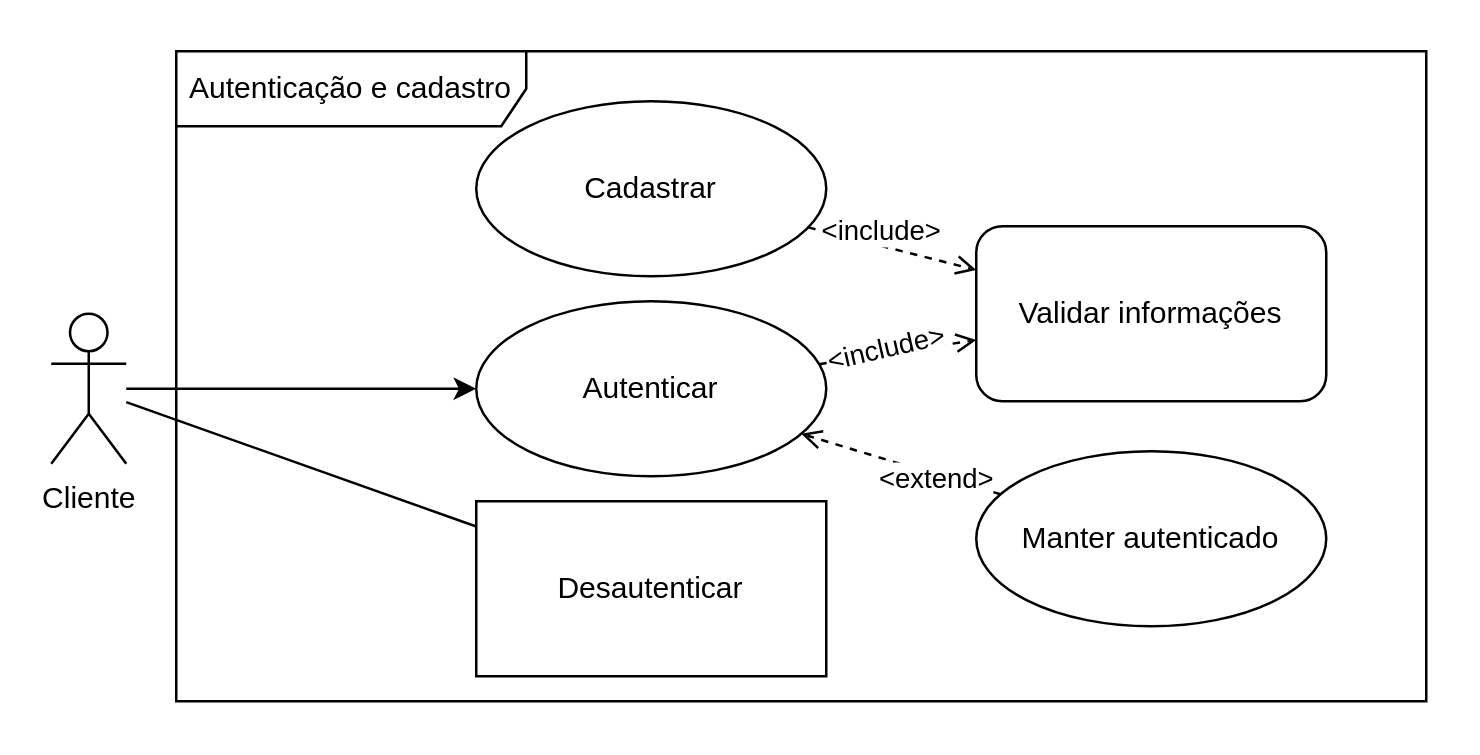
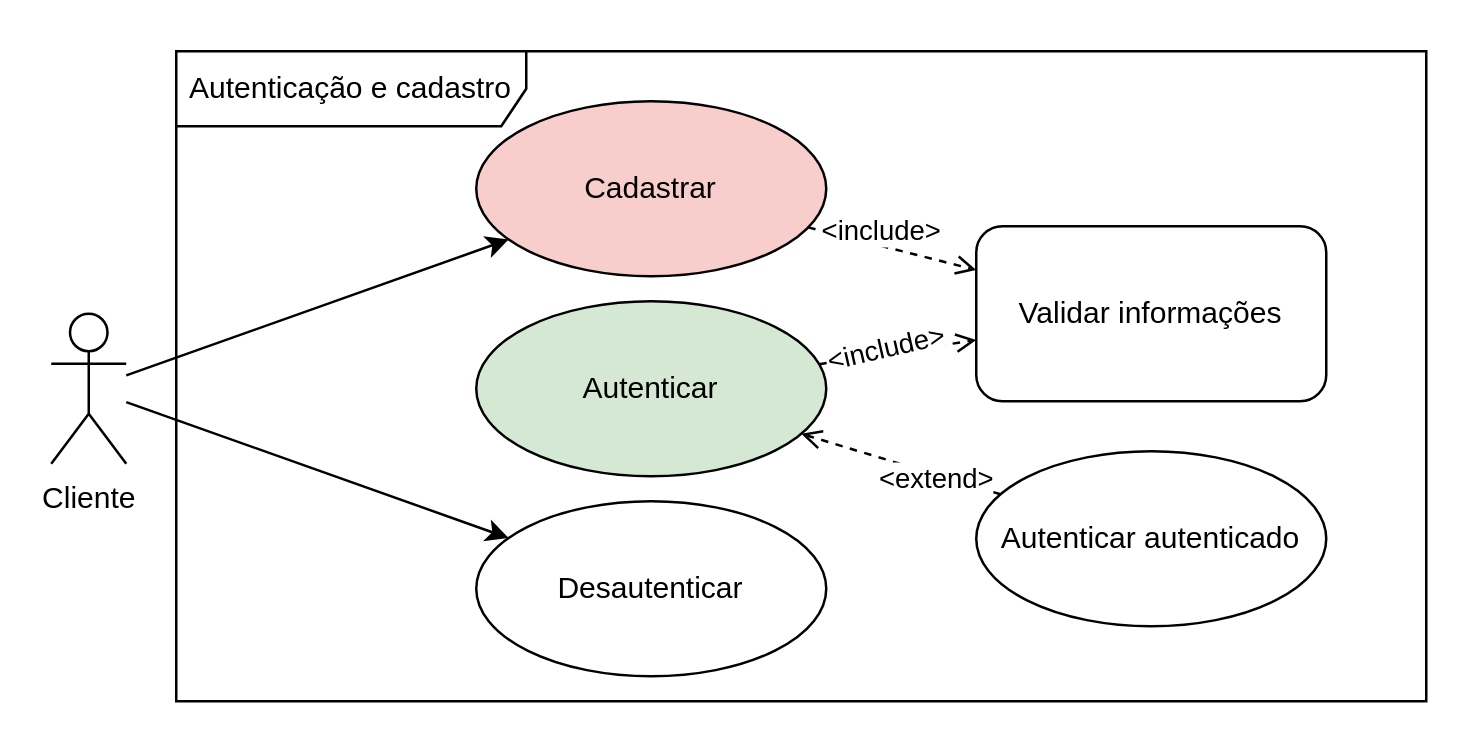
(651, 189) -> (651, 189)
(320, 389) -> (337, 301)
(651, 389) -> (651, 389)
(474, 526) -> (483, 529)
(1151, 539) -> (1151, 539)
(651, 589) -> (651, 589)
